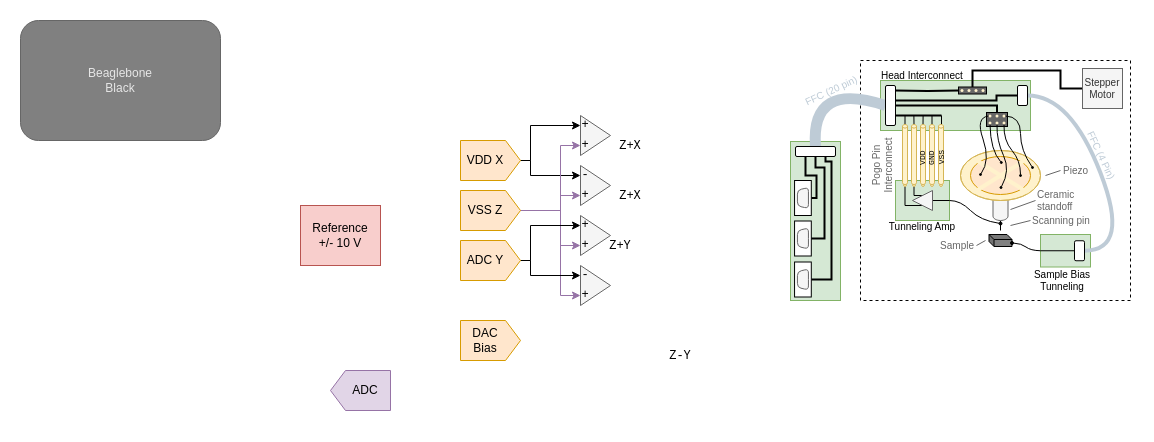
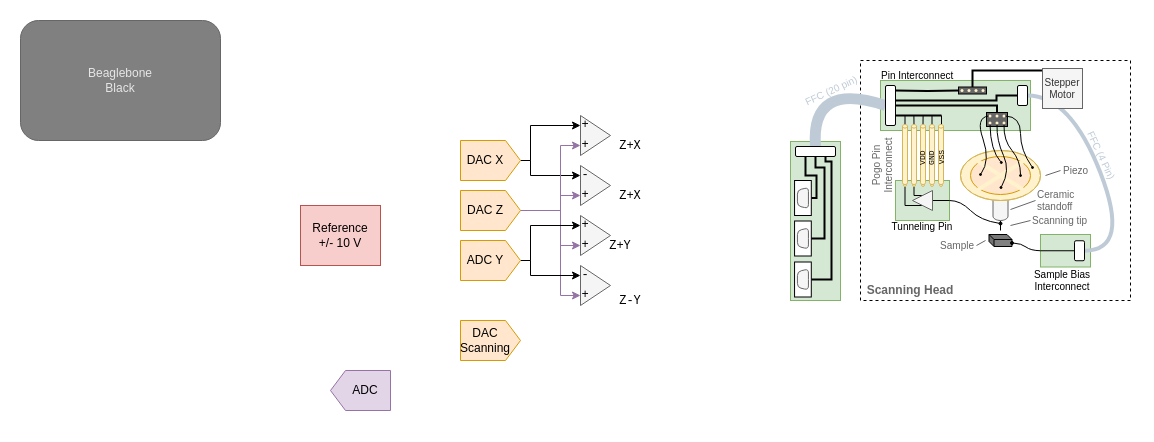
(928, 76) -> (924, 76)
(1103, 89) -> (1063, 89)
(486, 161) -> (486, 161)
(486, 211) -> (486, 211)
(1062, 221) -> (1062, 221)
(923, 227) -> (923, 227)
(1063, 281) -> (1063, 281)
none -> (911, 291)
(486, 341) -> (486, 341)
(681, 356) -> (631, 301)
